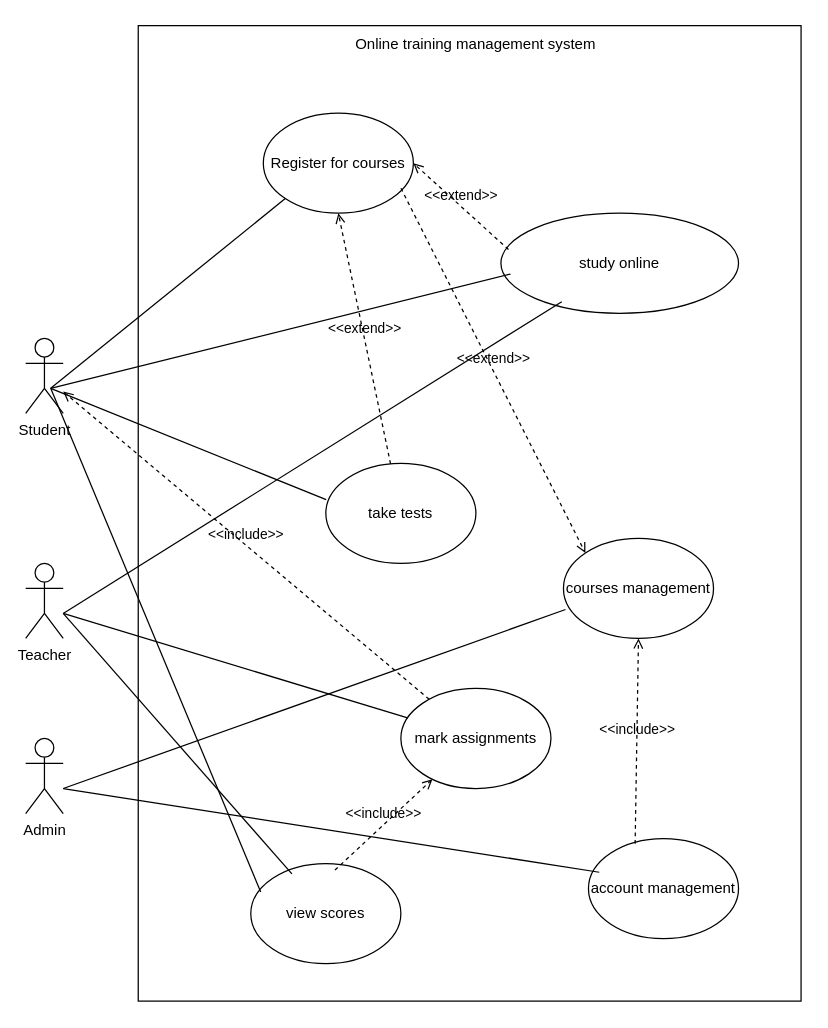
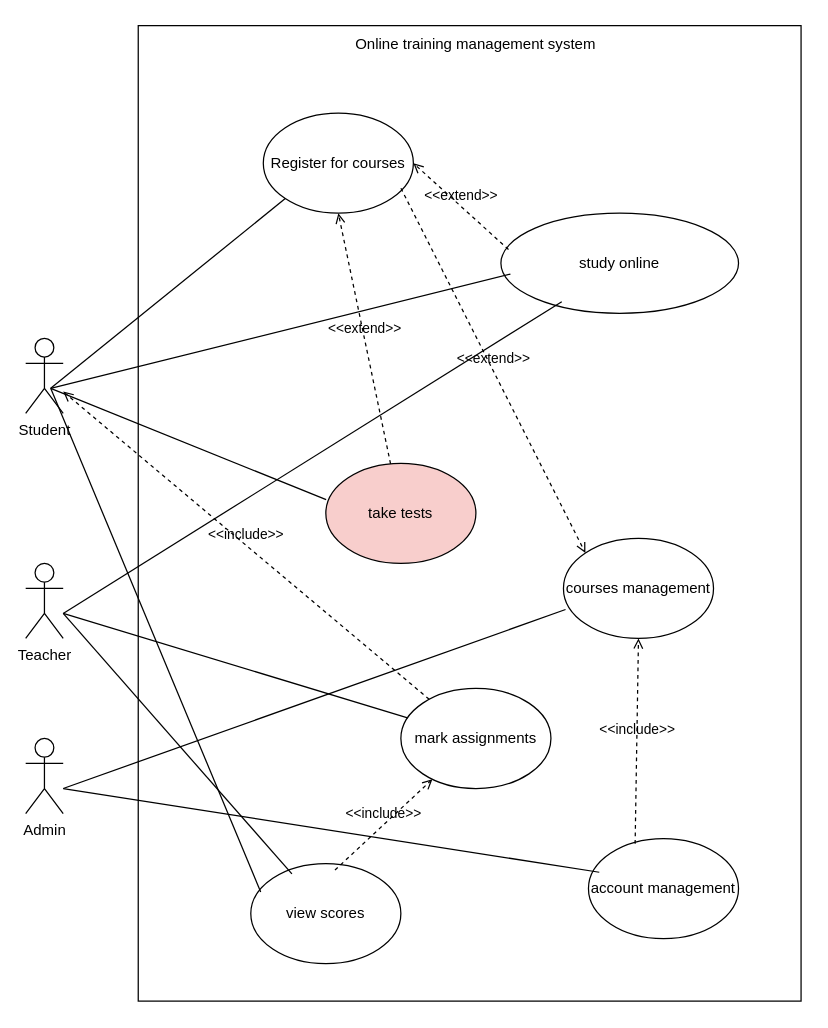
(401, 513) -> (401, 513)
